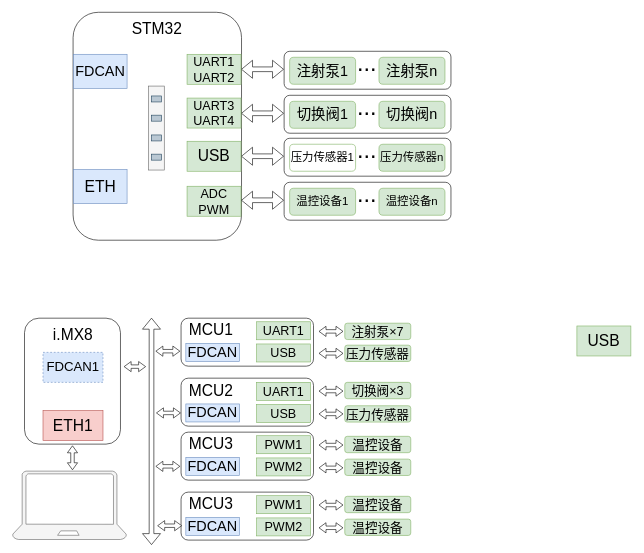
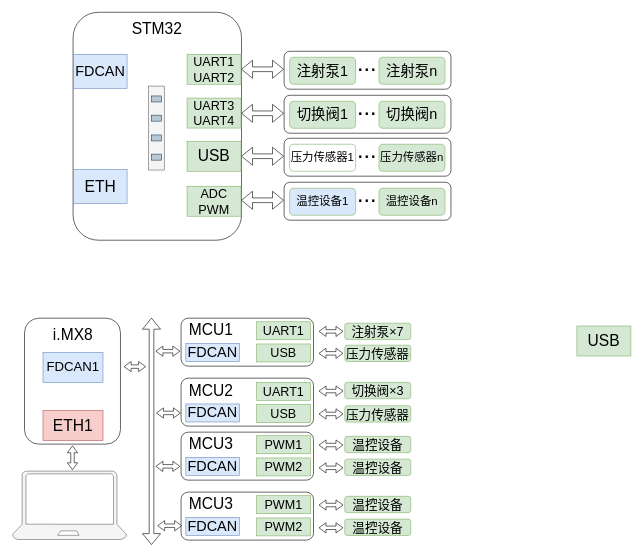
(323, 202) -> (323, 202)
(73, 368) -> (73, 368)
